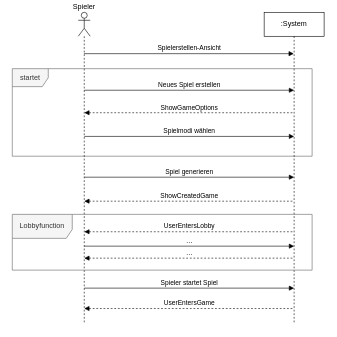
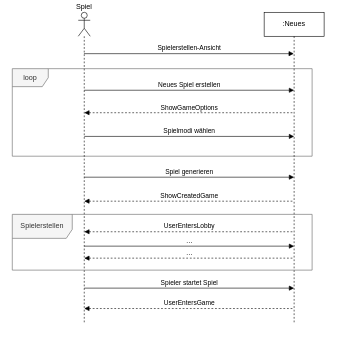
(84, 0) -> (84, 2)
(294, 24) -> (294, 24)
(30, 78) -> (30, 78)
(42, 227) -> (42, 227)
